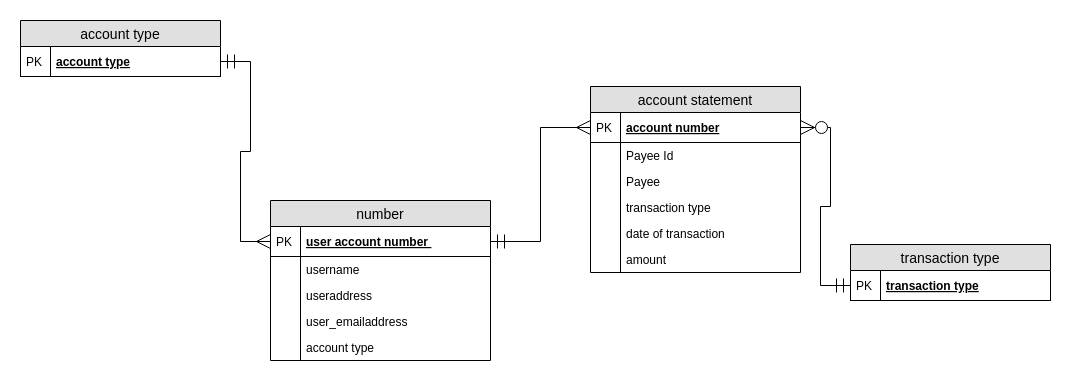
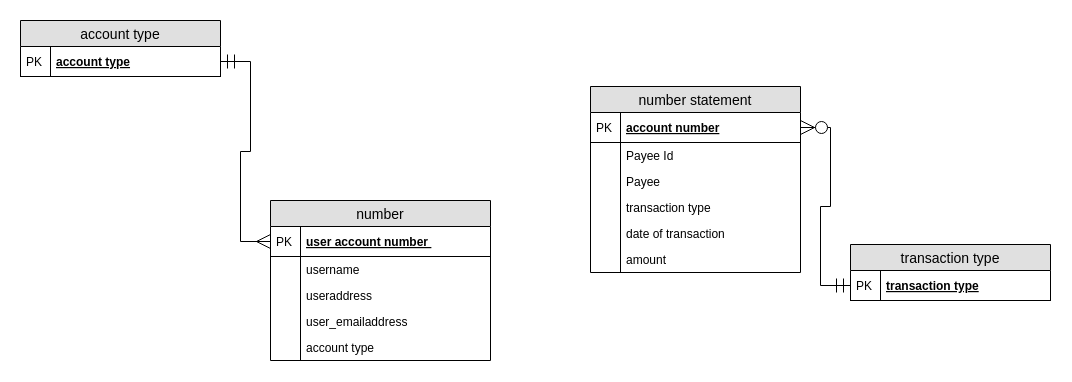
(695, 100) -> (695, 100)
(541, 185) -> none
